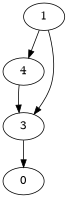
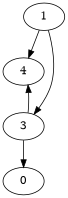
(19, 95) -> (29, 103)
